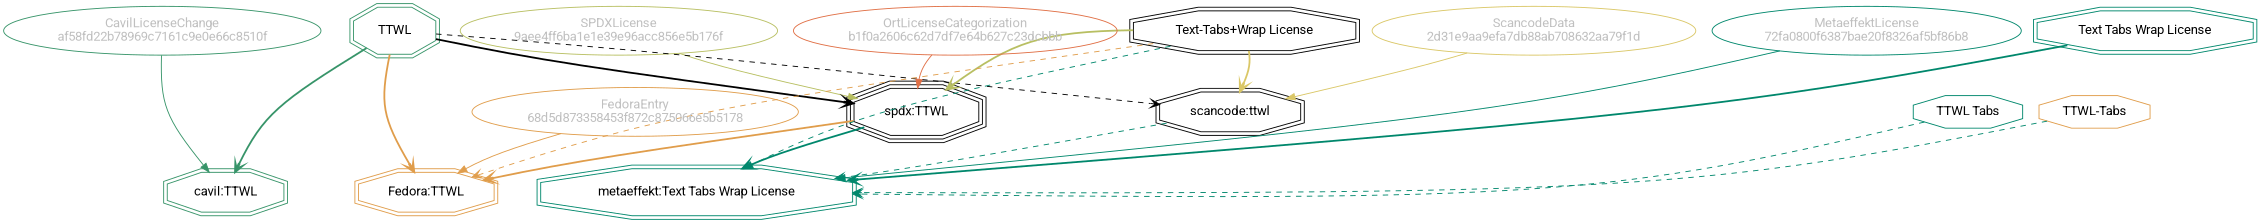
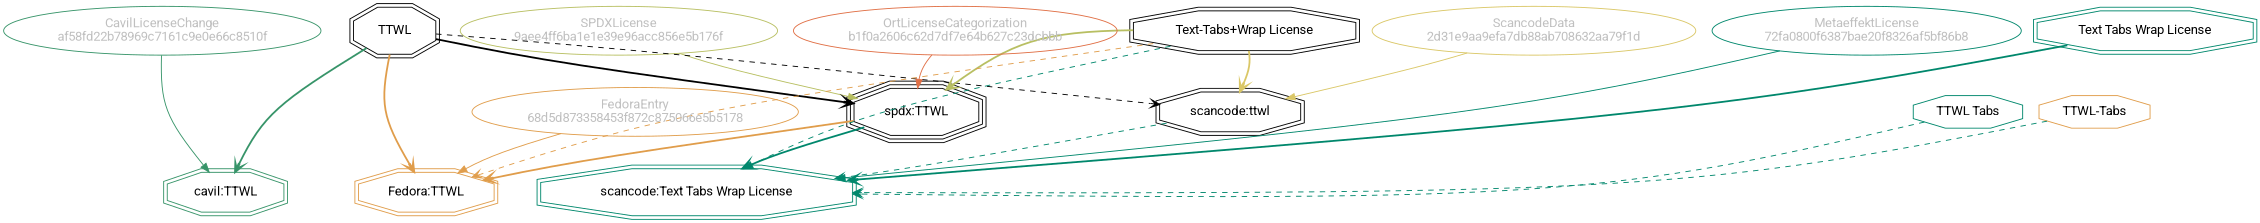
(395, 31) -> (395, 31)
(697, 192) -> (697, 192)
